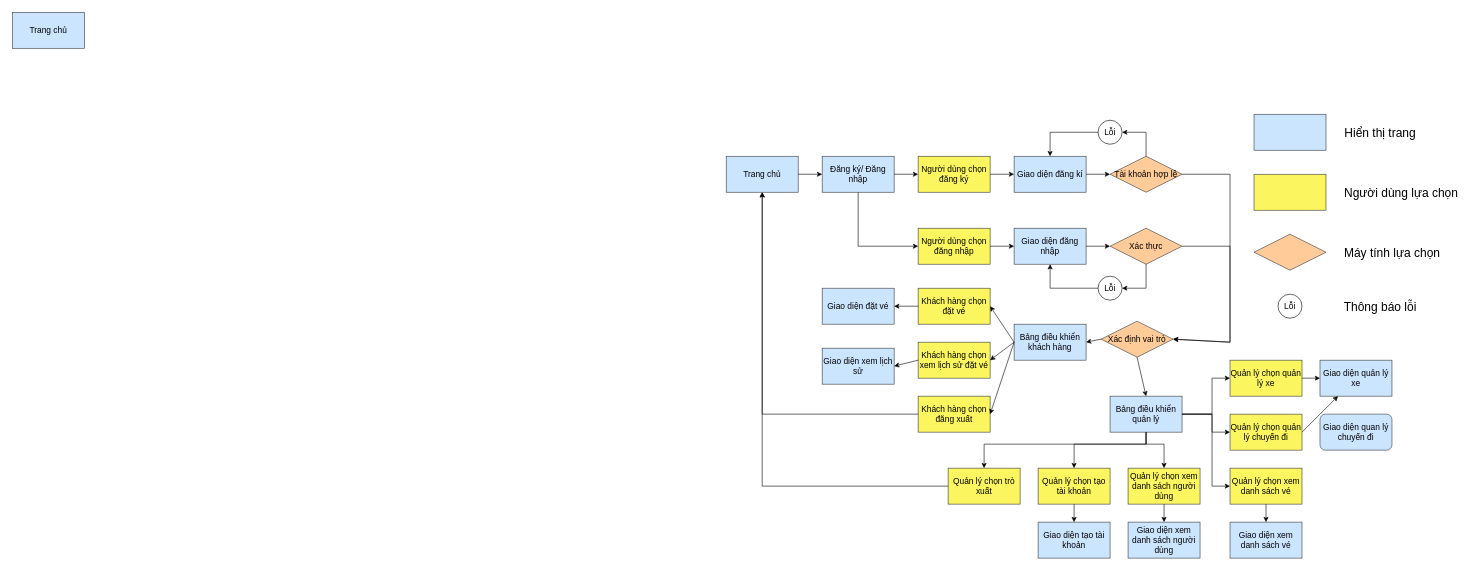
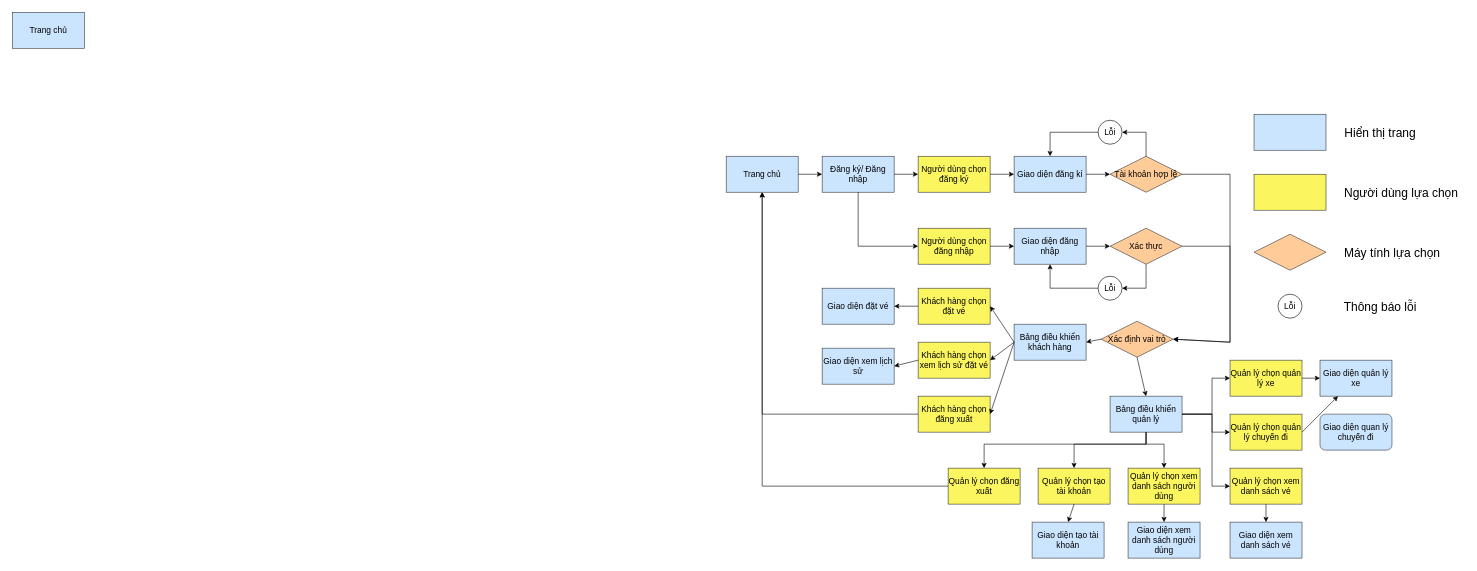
(984, 486) -> (984, 486)
(1074, 540) -> (1068, 540)
